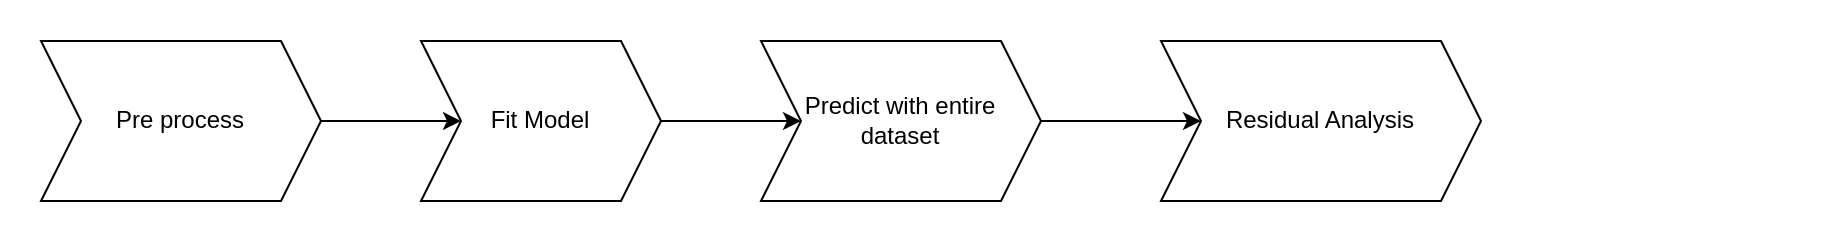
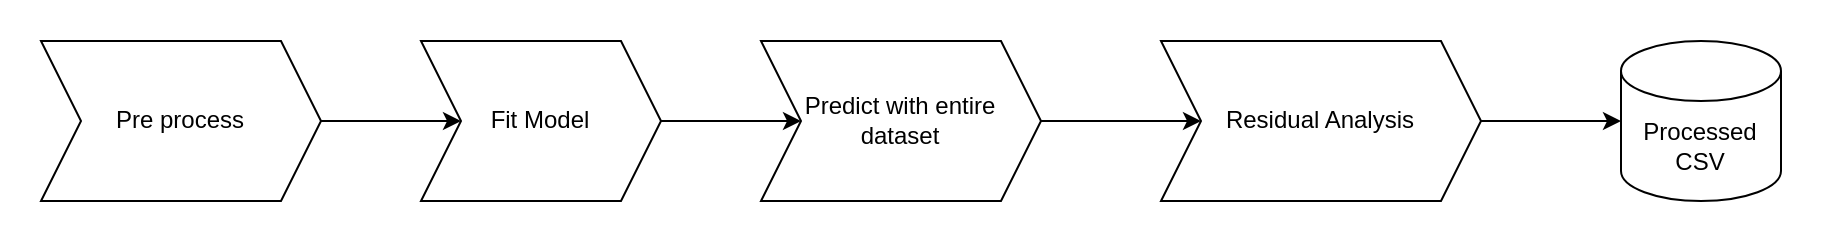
none -> (1544, 121)
none -> (1701, 121)
